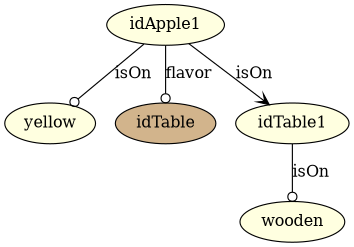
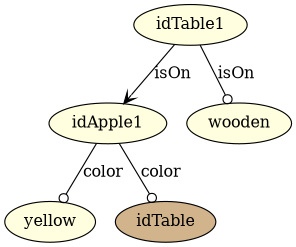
(225, 71) -> (153, 70)
(133, 74) -> (103, 173)
(189, 74) -> (161, 173)
